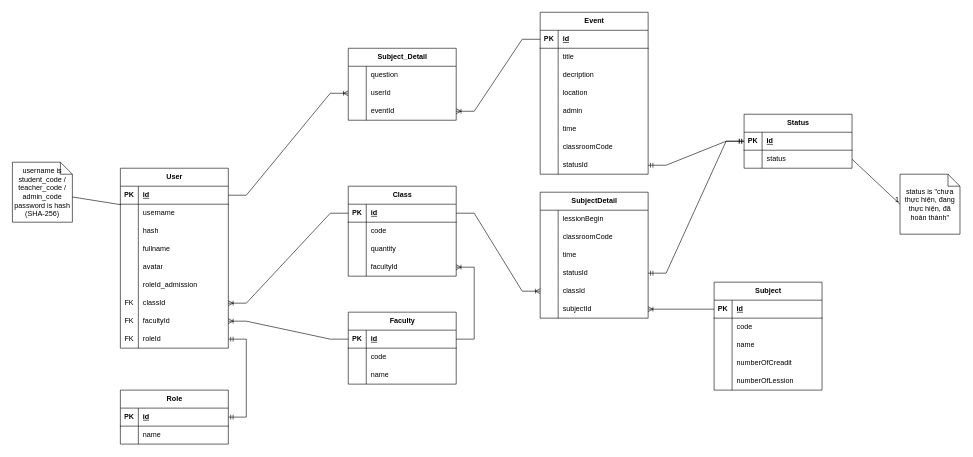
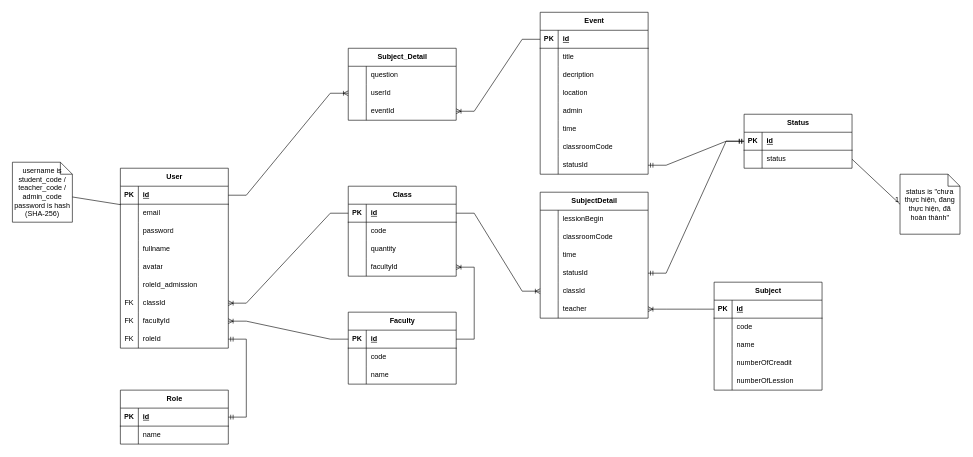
(159, 213) -> (151, 213)
(151, 231) -> (159, 231)
(581, 309) -> (577, 309)
